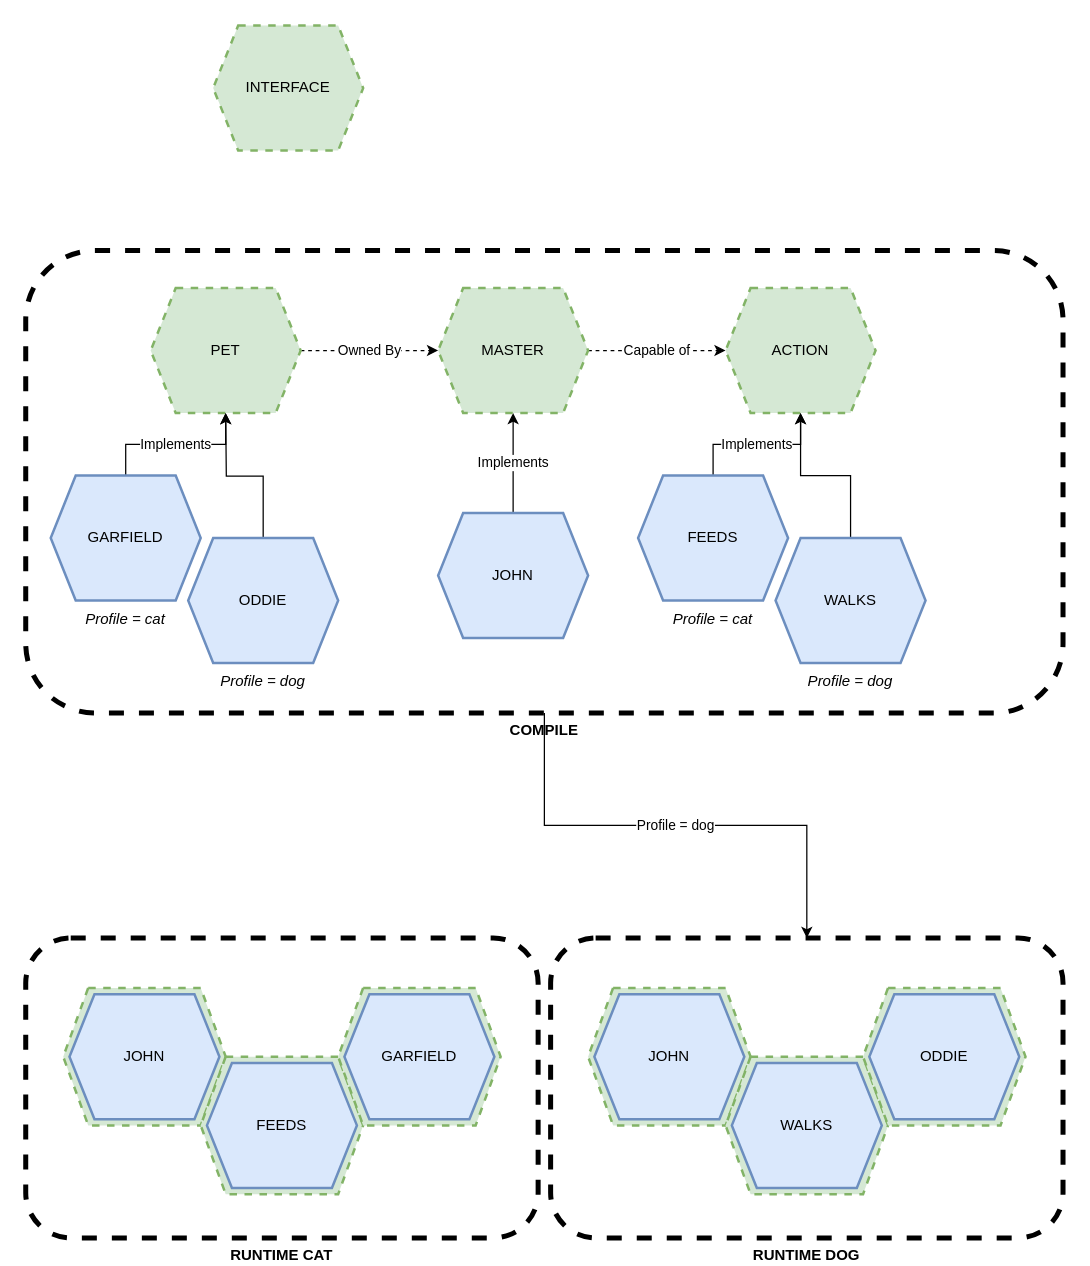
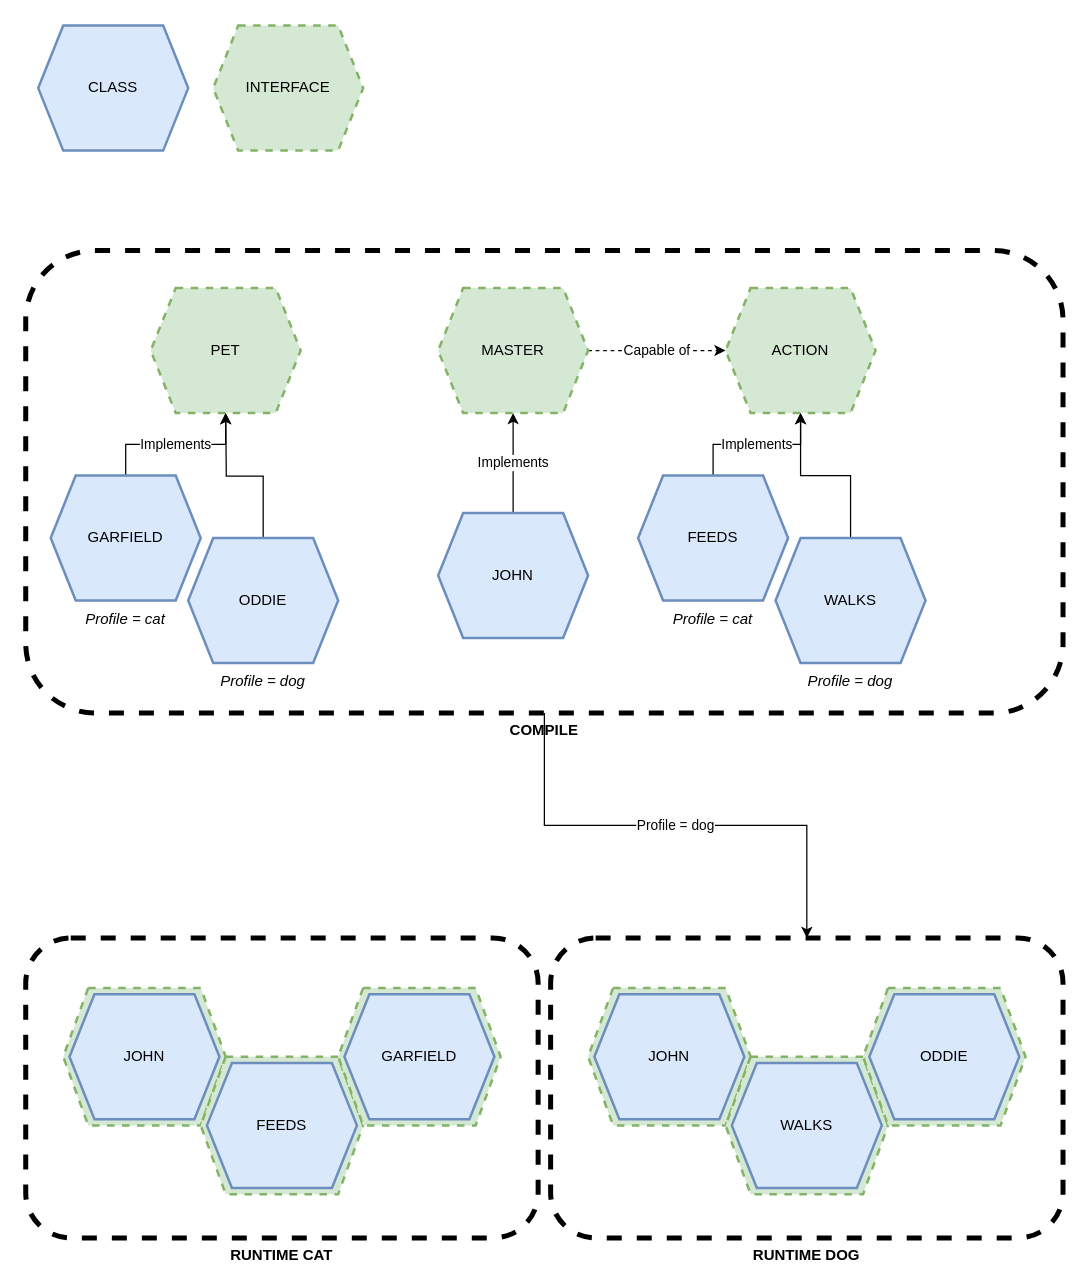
none -> (113, 88)
(365, 351) -> none
